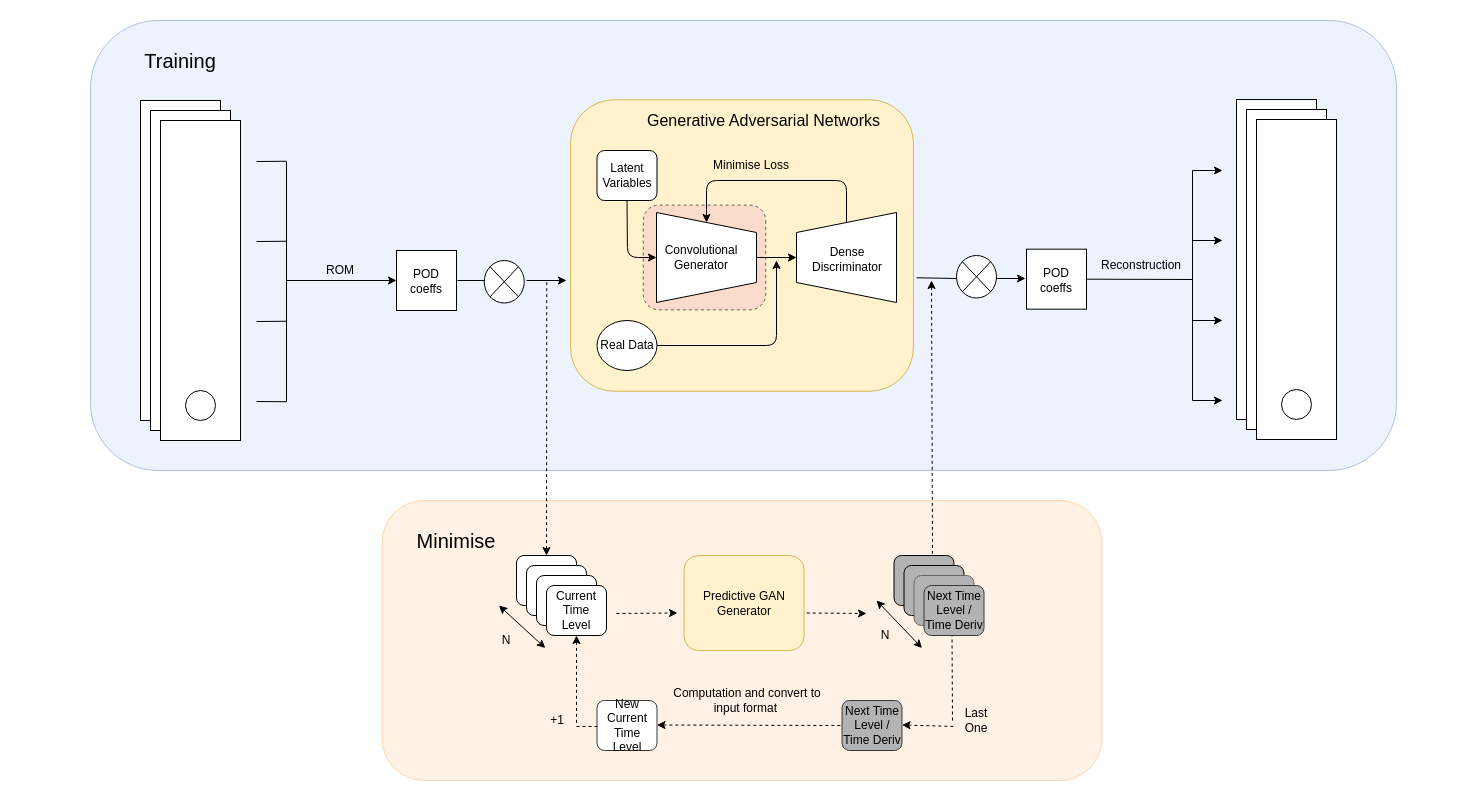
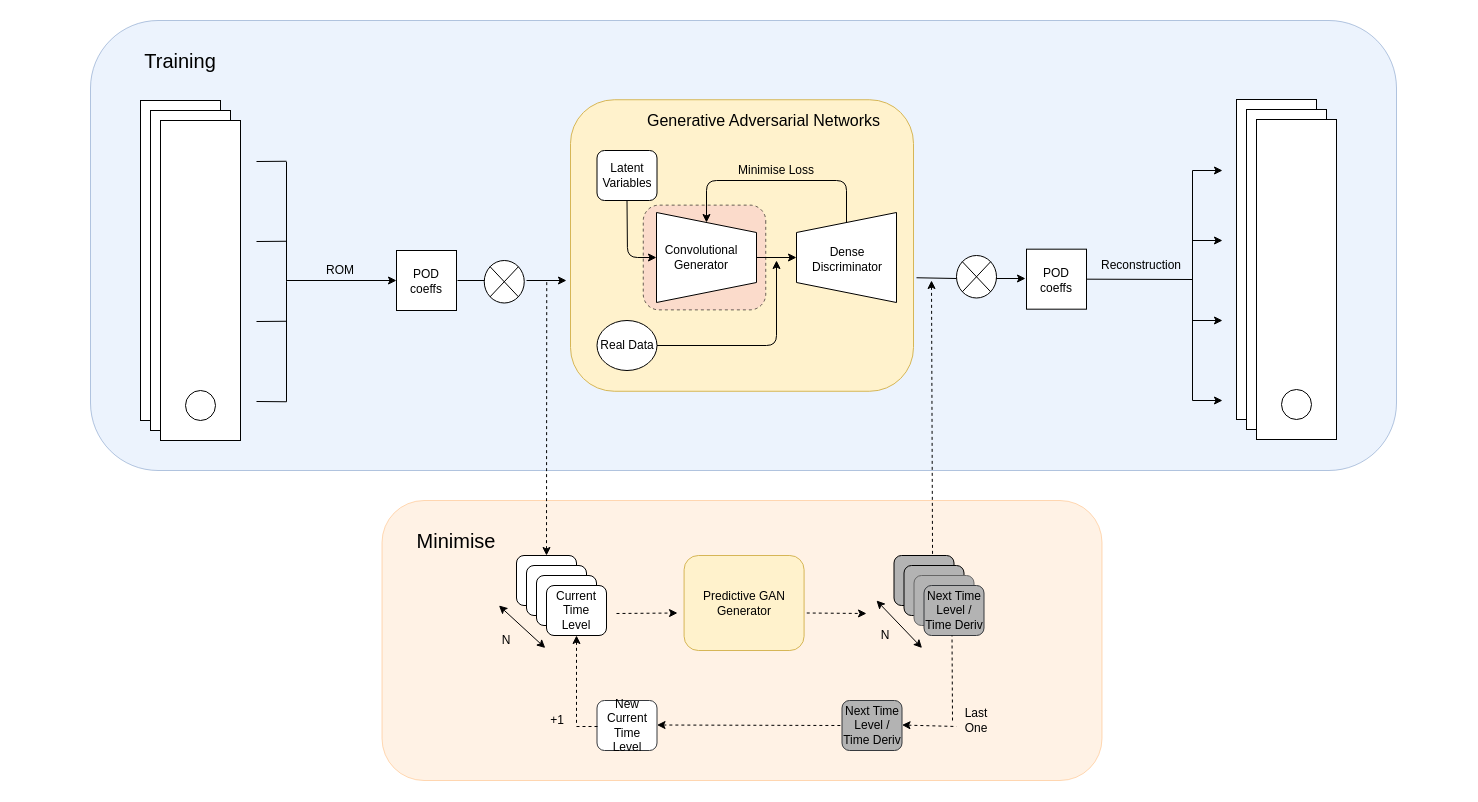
(752, 166) -> (777, 171)
(748, 701) -> none
